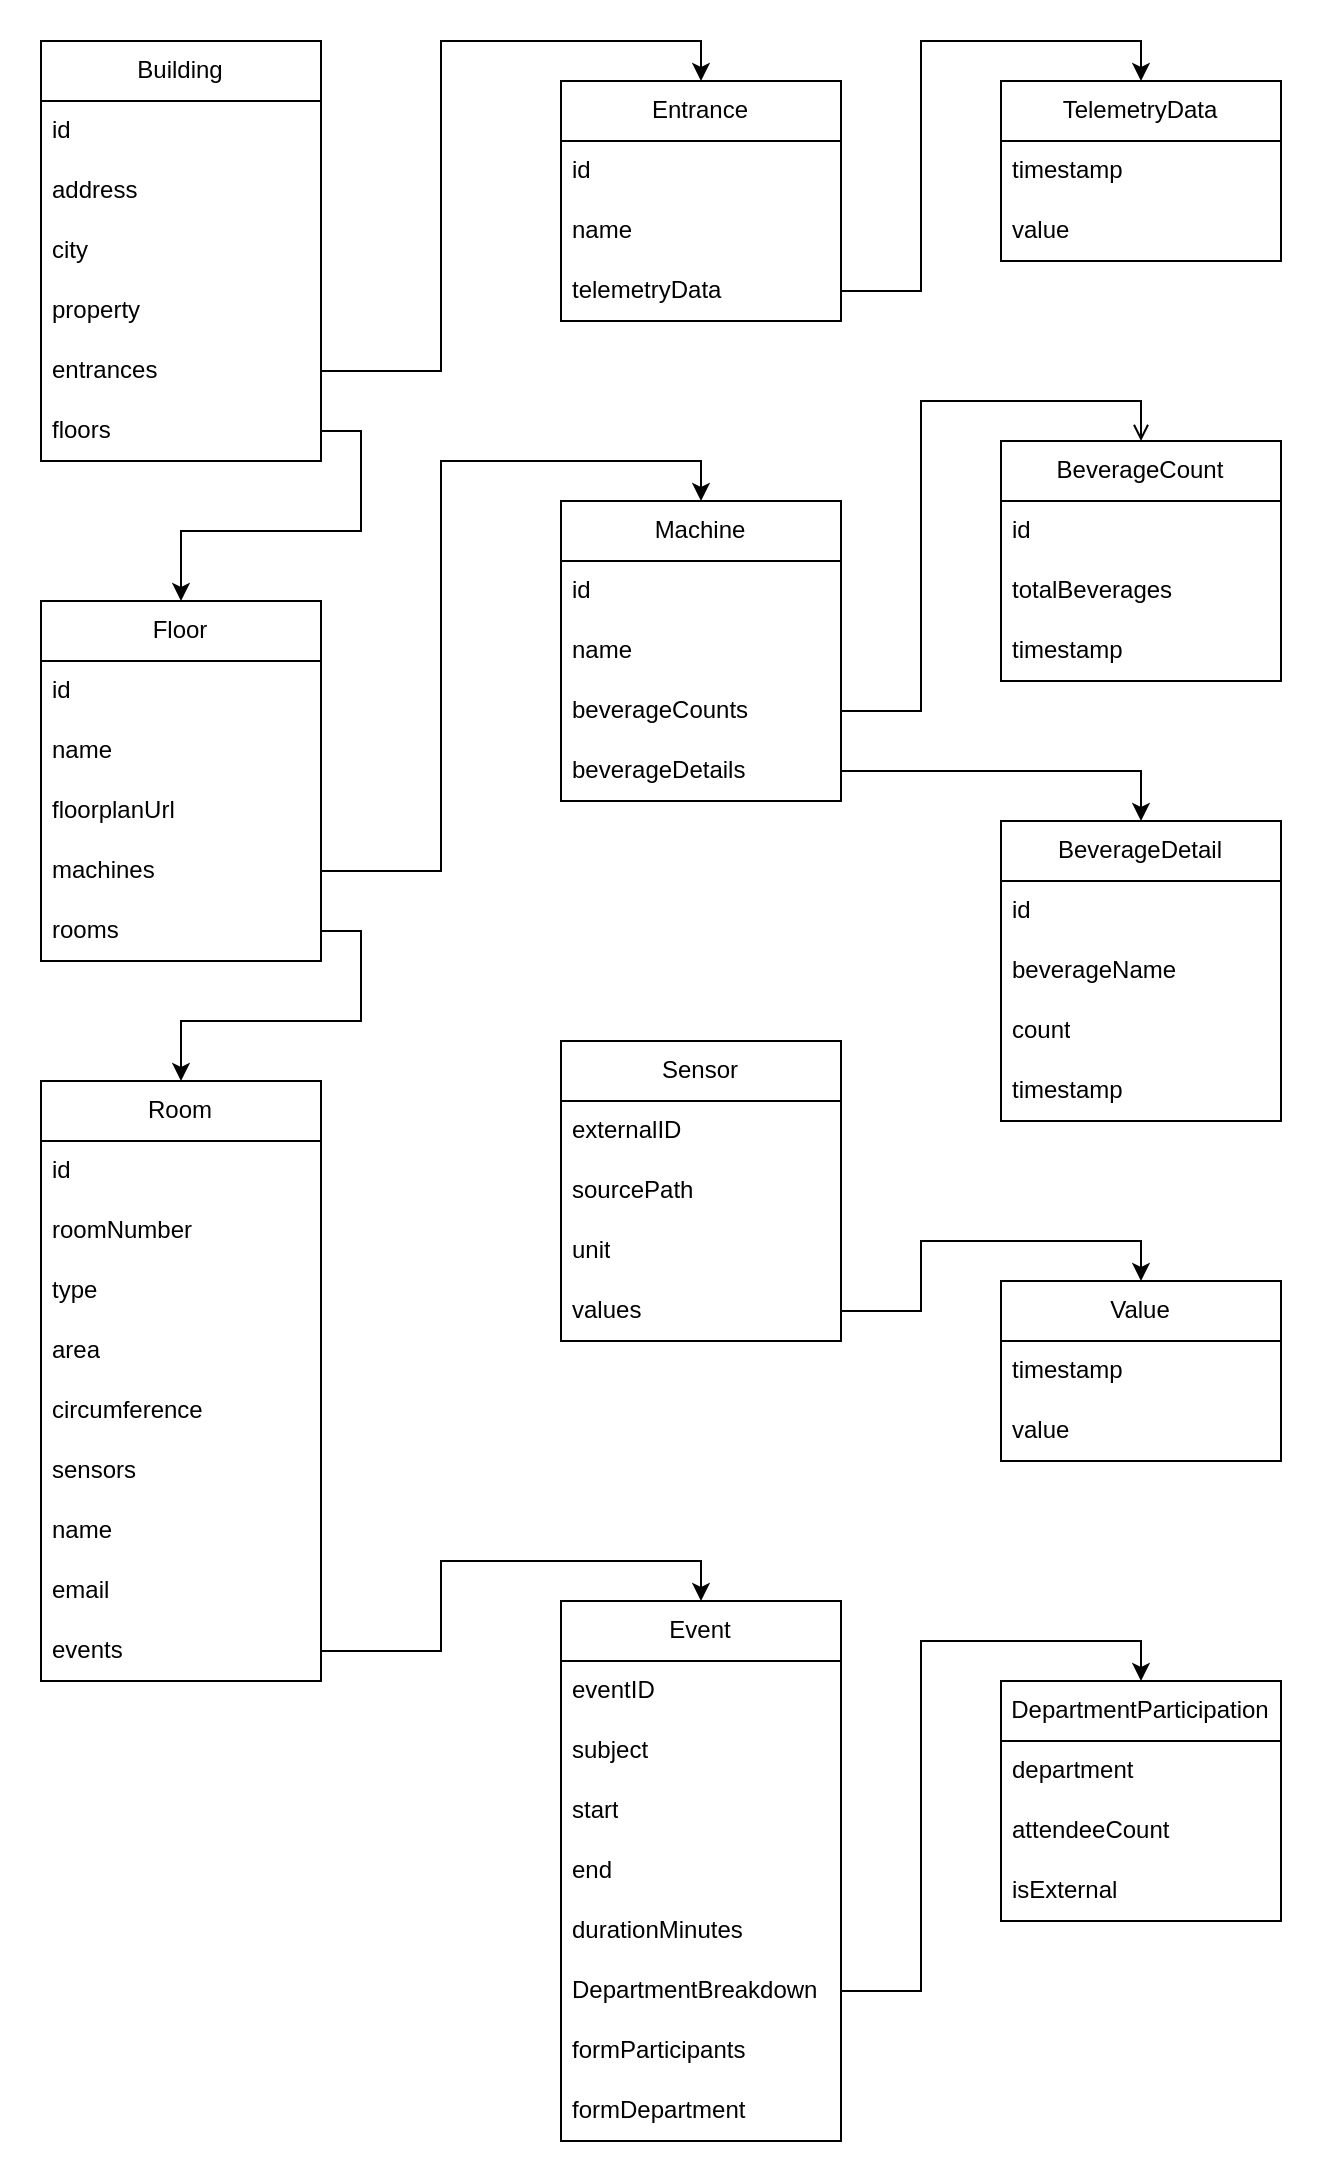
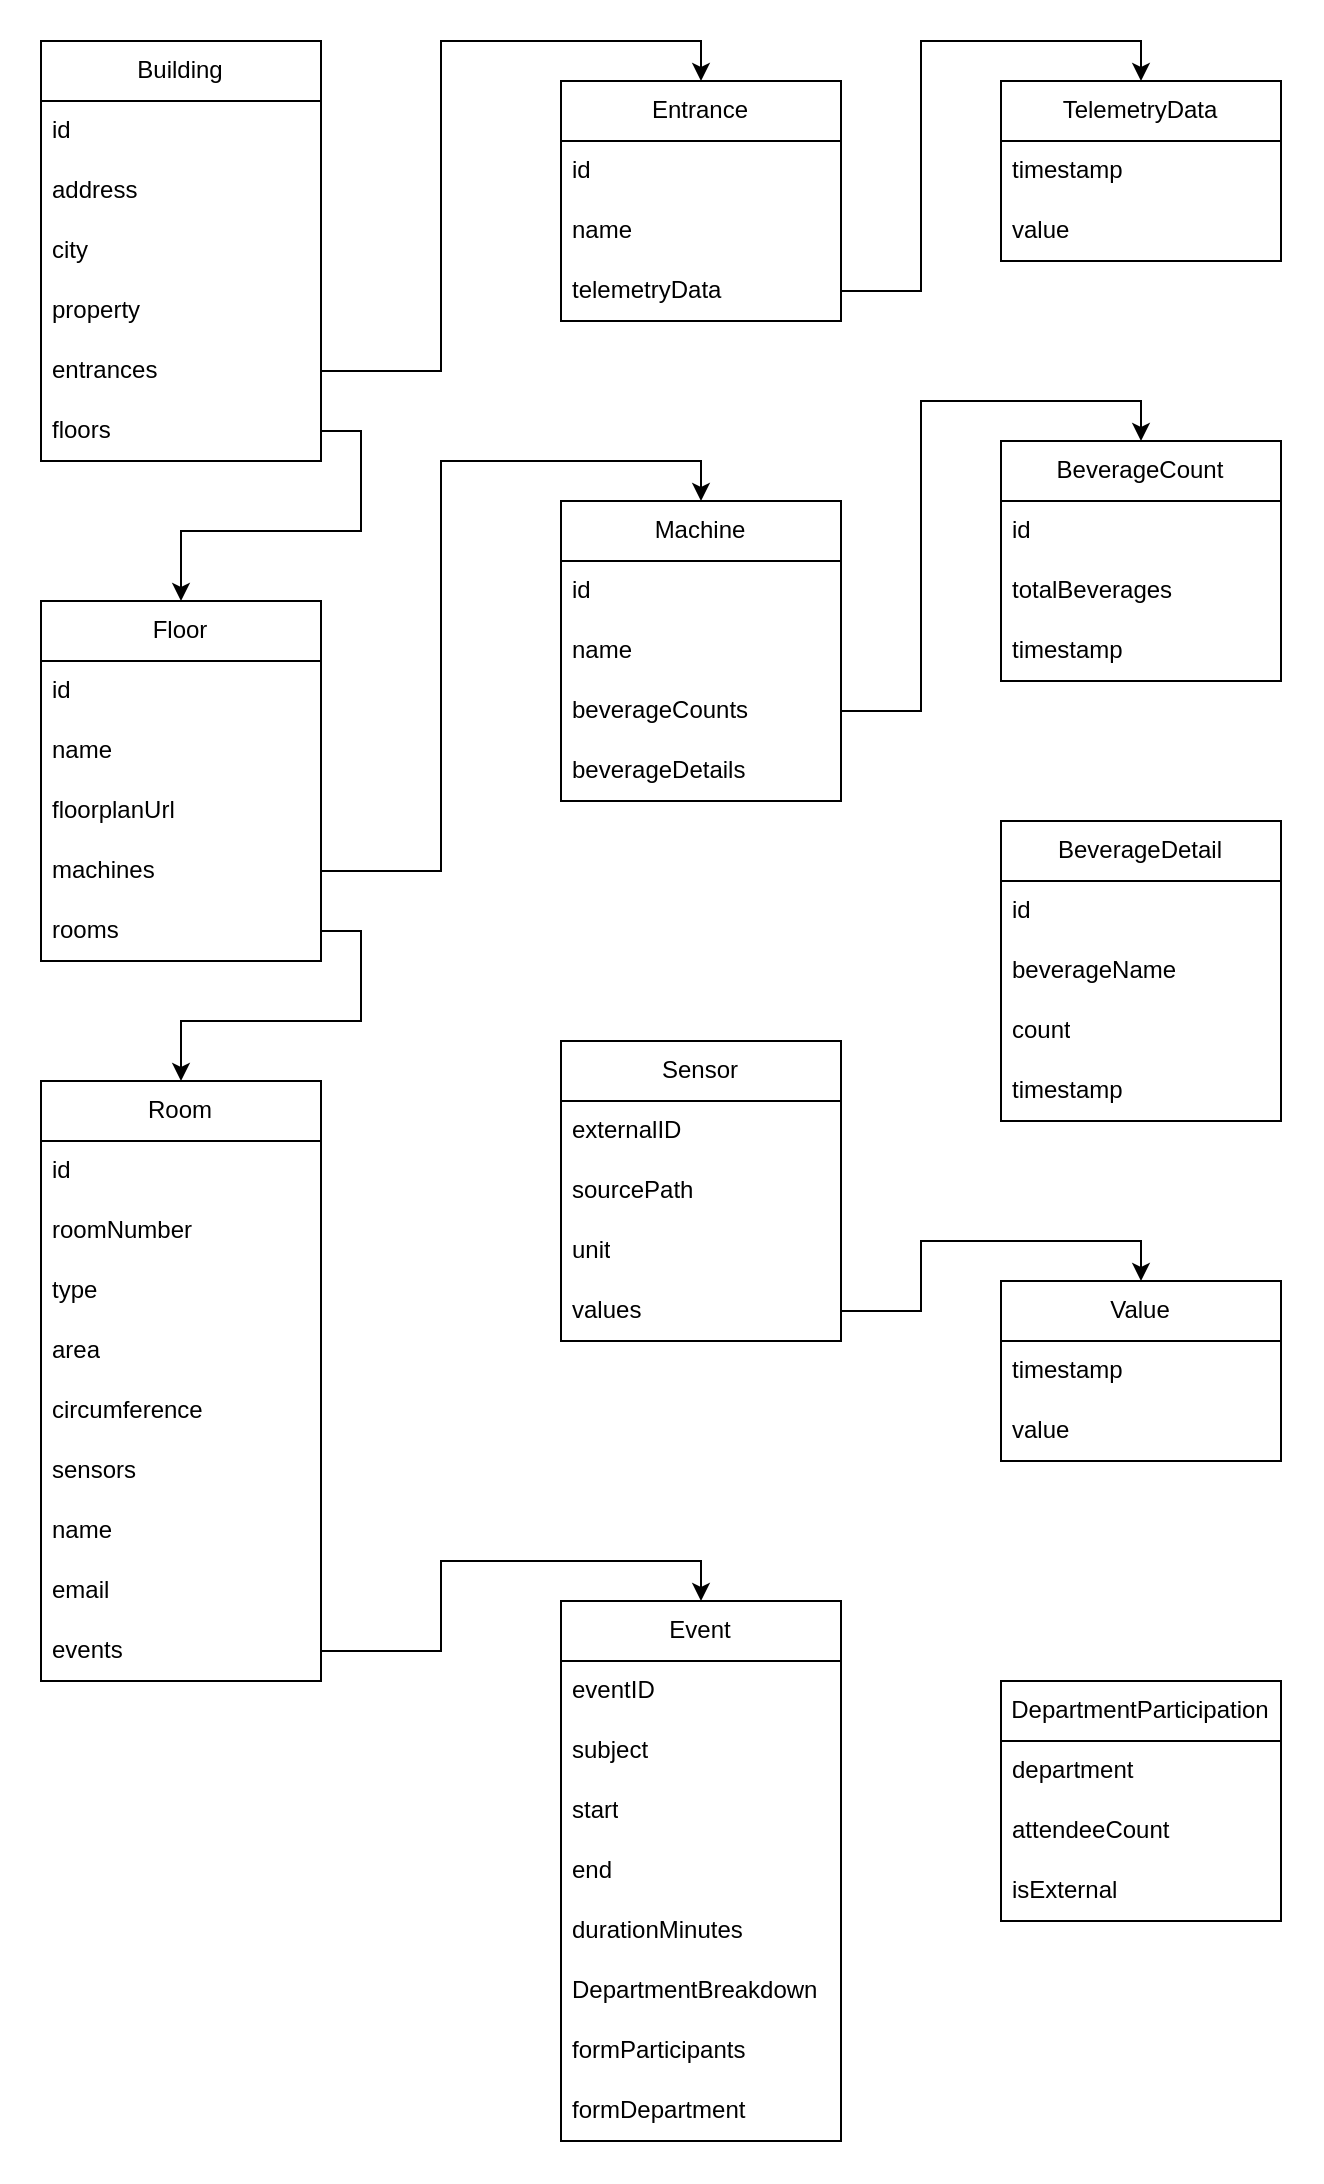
(1141, 429) -> (1141, 426)
(1011, 771) -> none
(921, 1731) -> none
